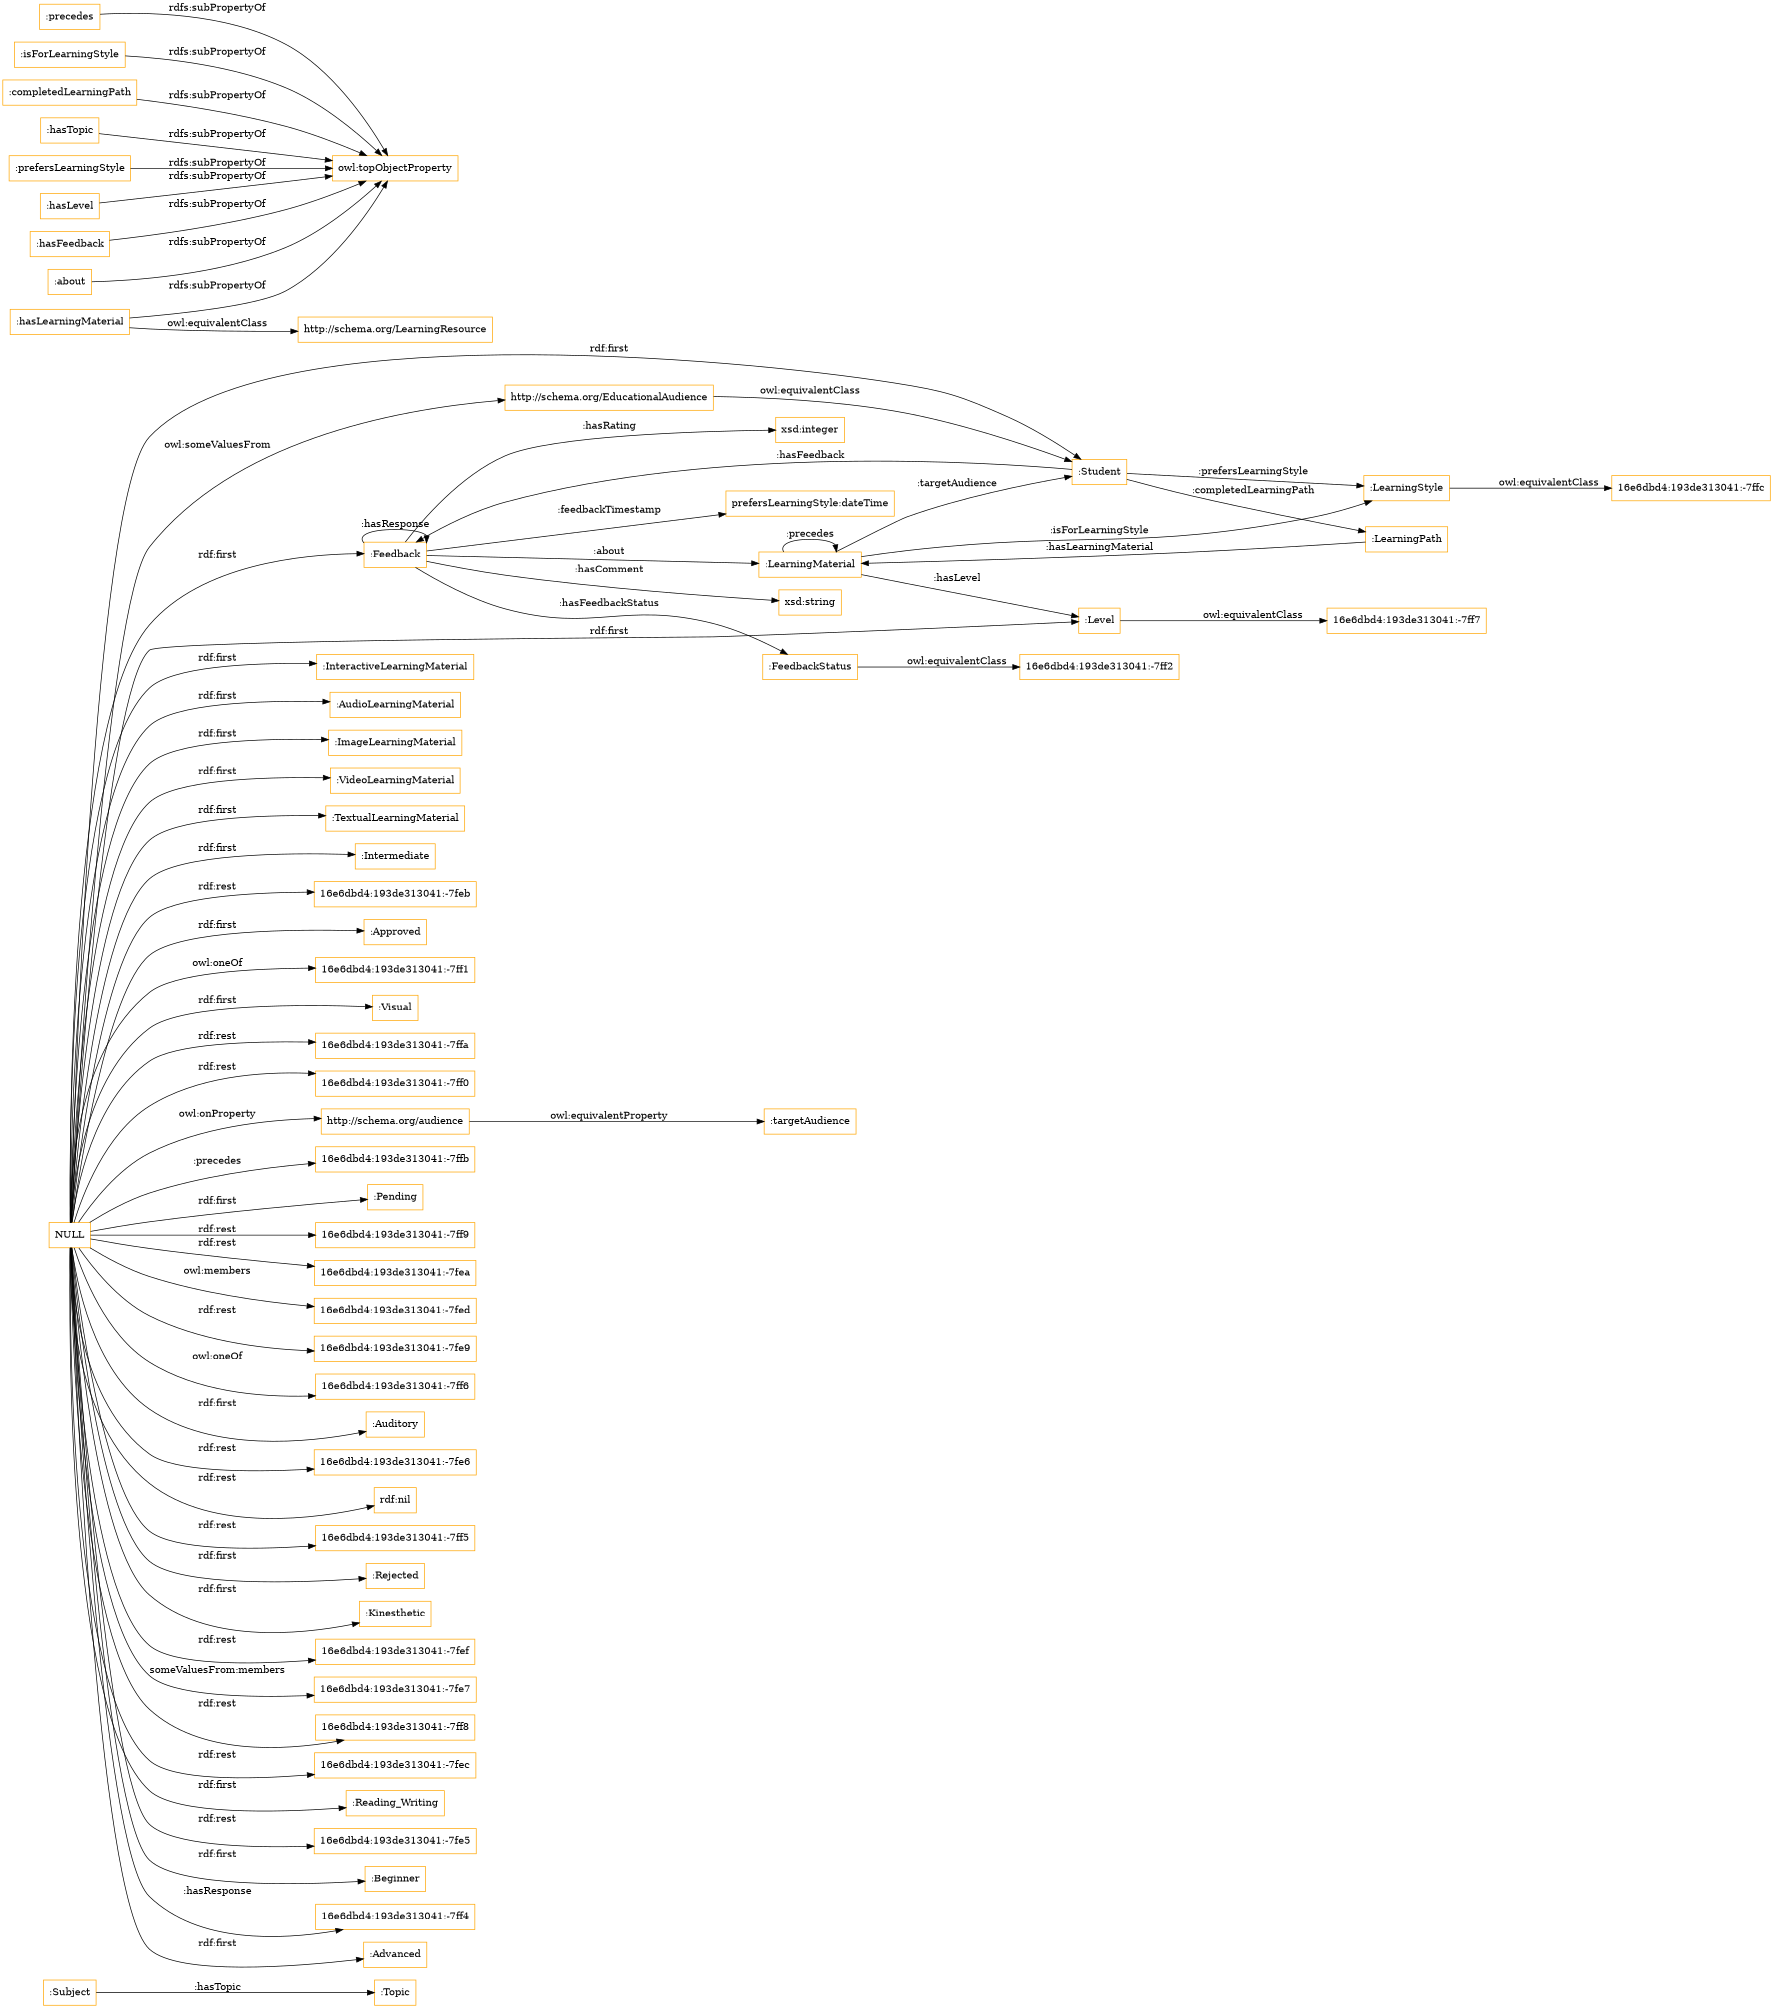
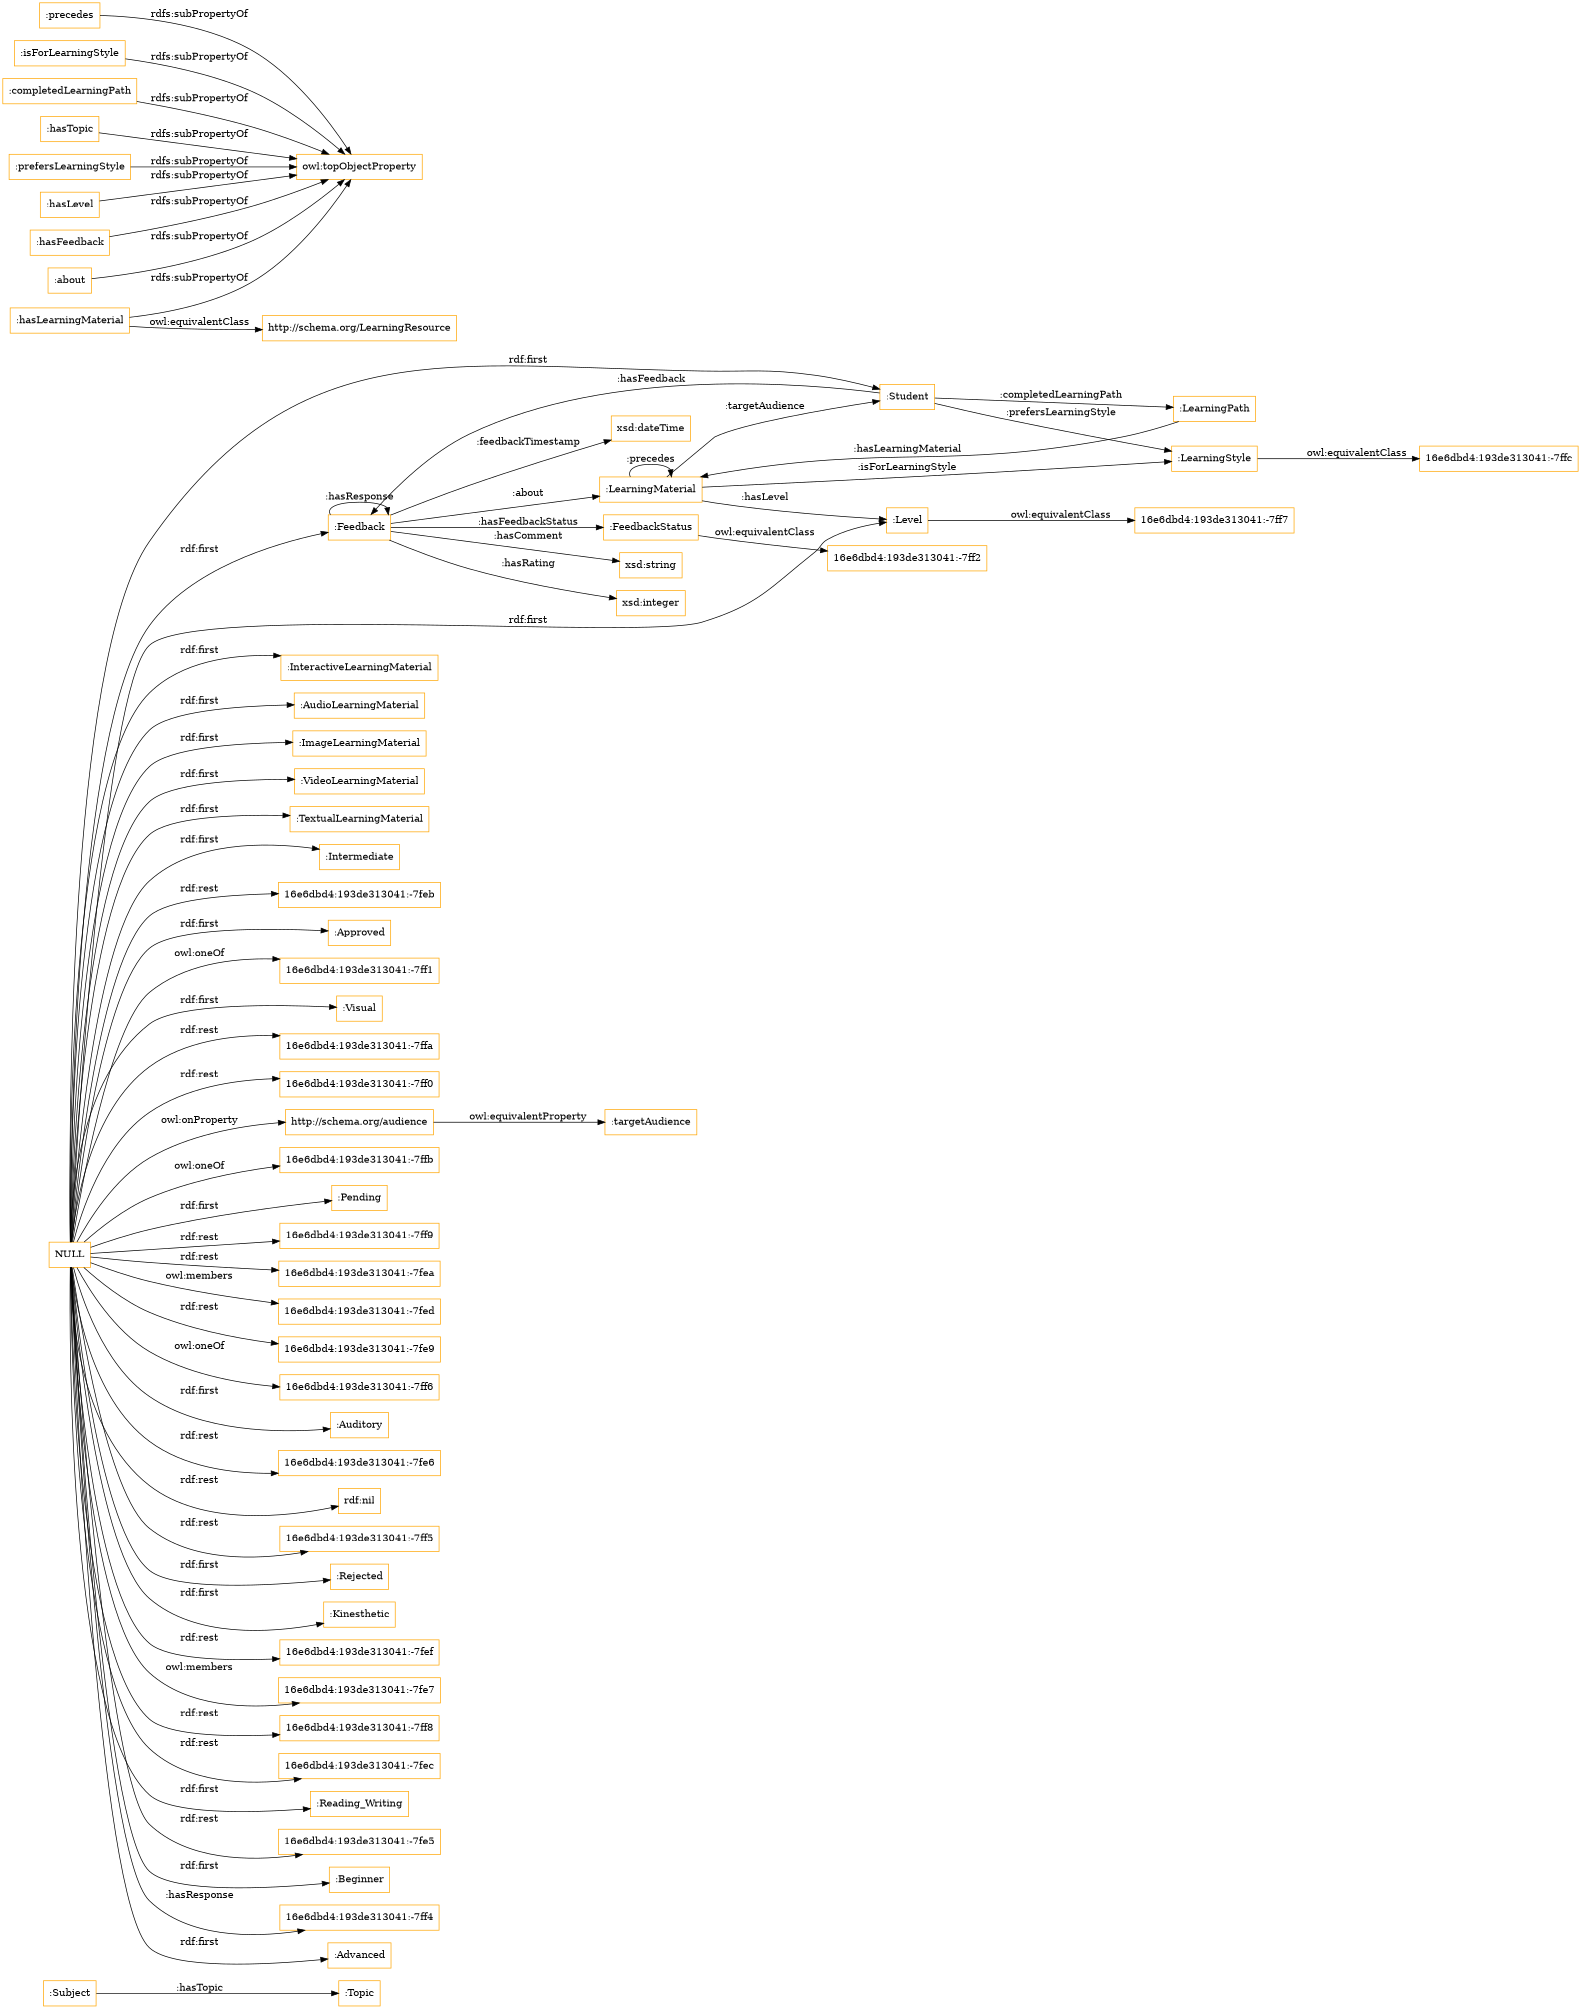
(609, 398) -> none
(810, 504) -> (651, 429)
(217, 1161) -> (200, 1166)
(217, 1670) -> (200, 1668)
